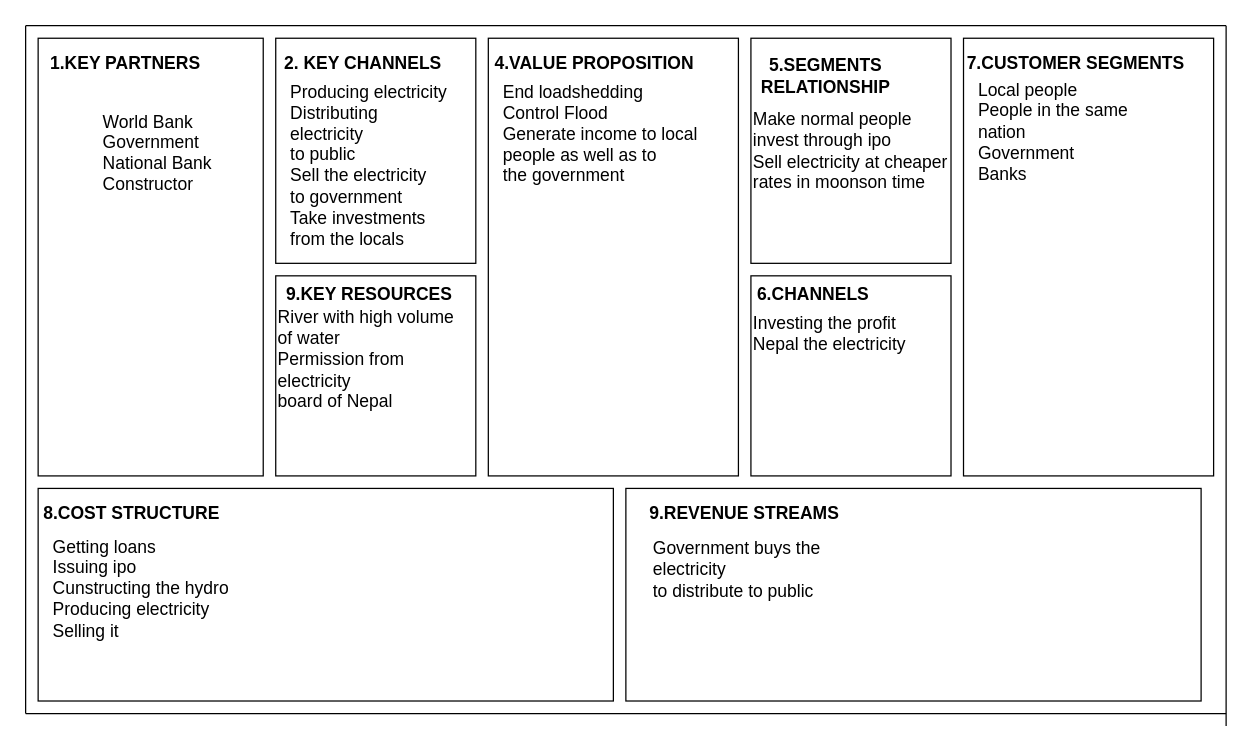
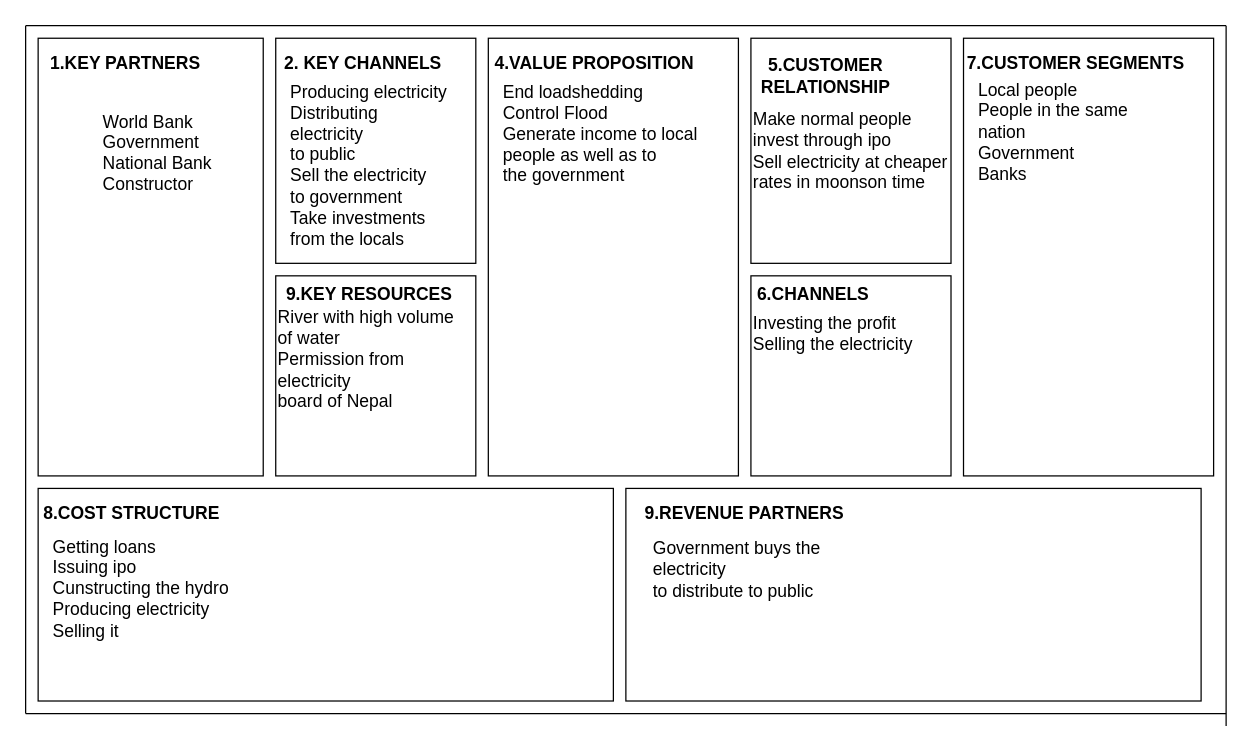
(826, 76) -> (826, 76)
(839, 344) -> (839, 344)
(744, 513) -> (744, 513)
